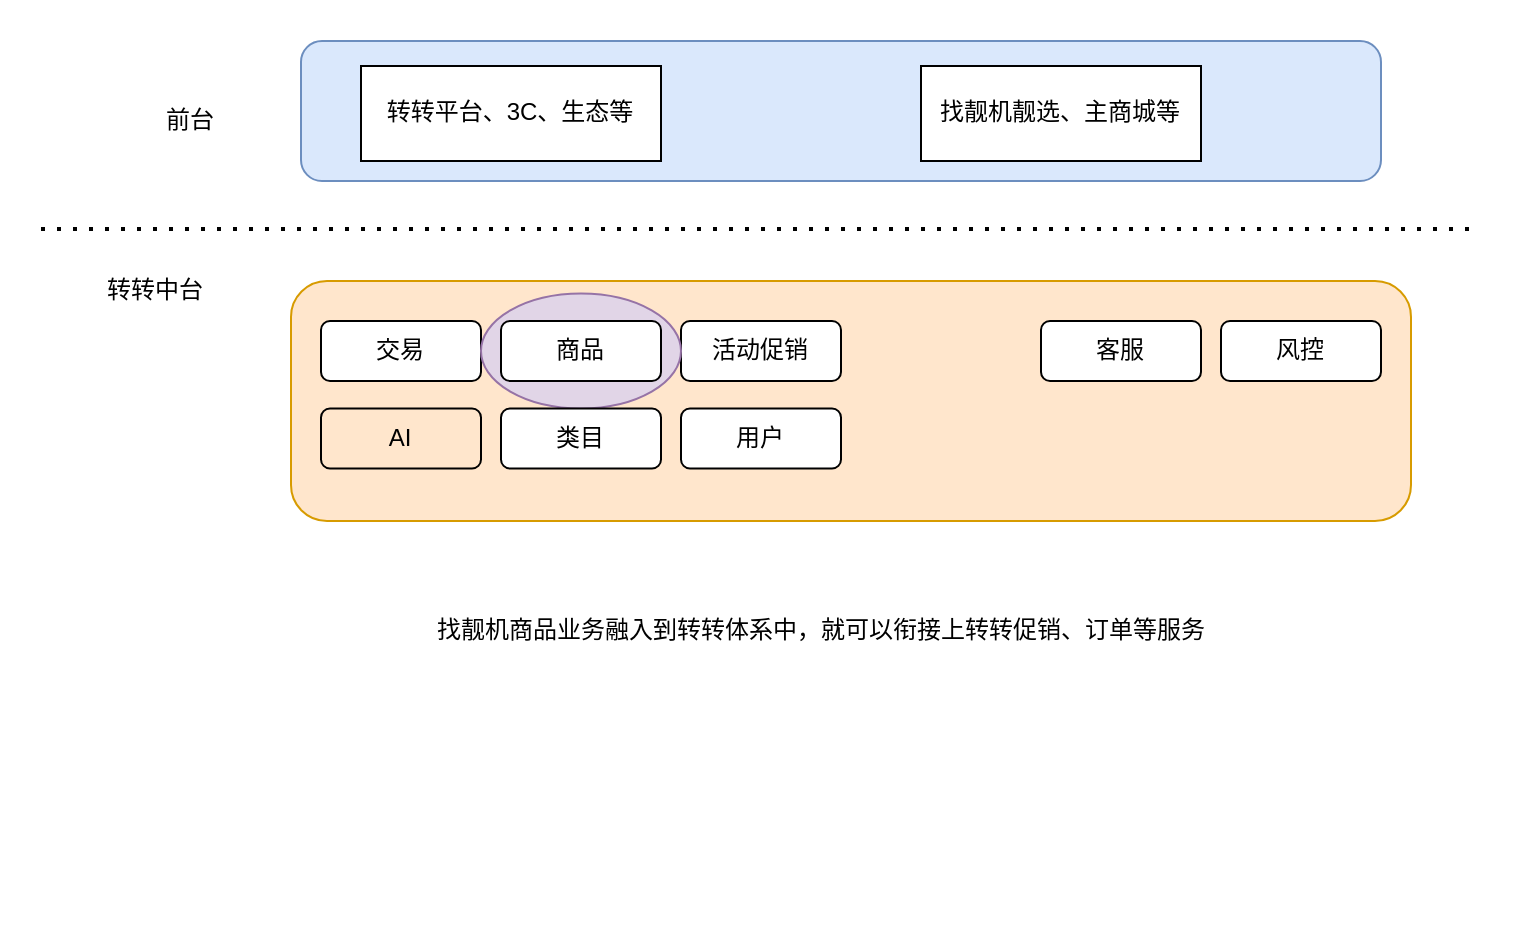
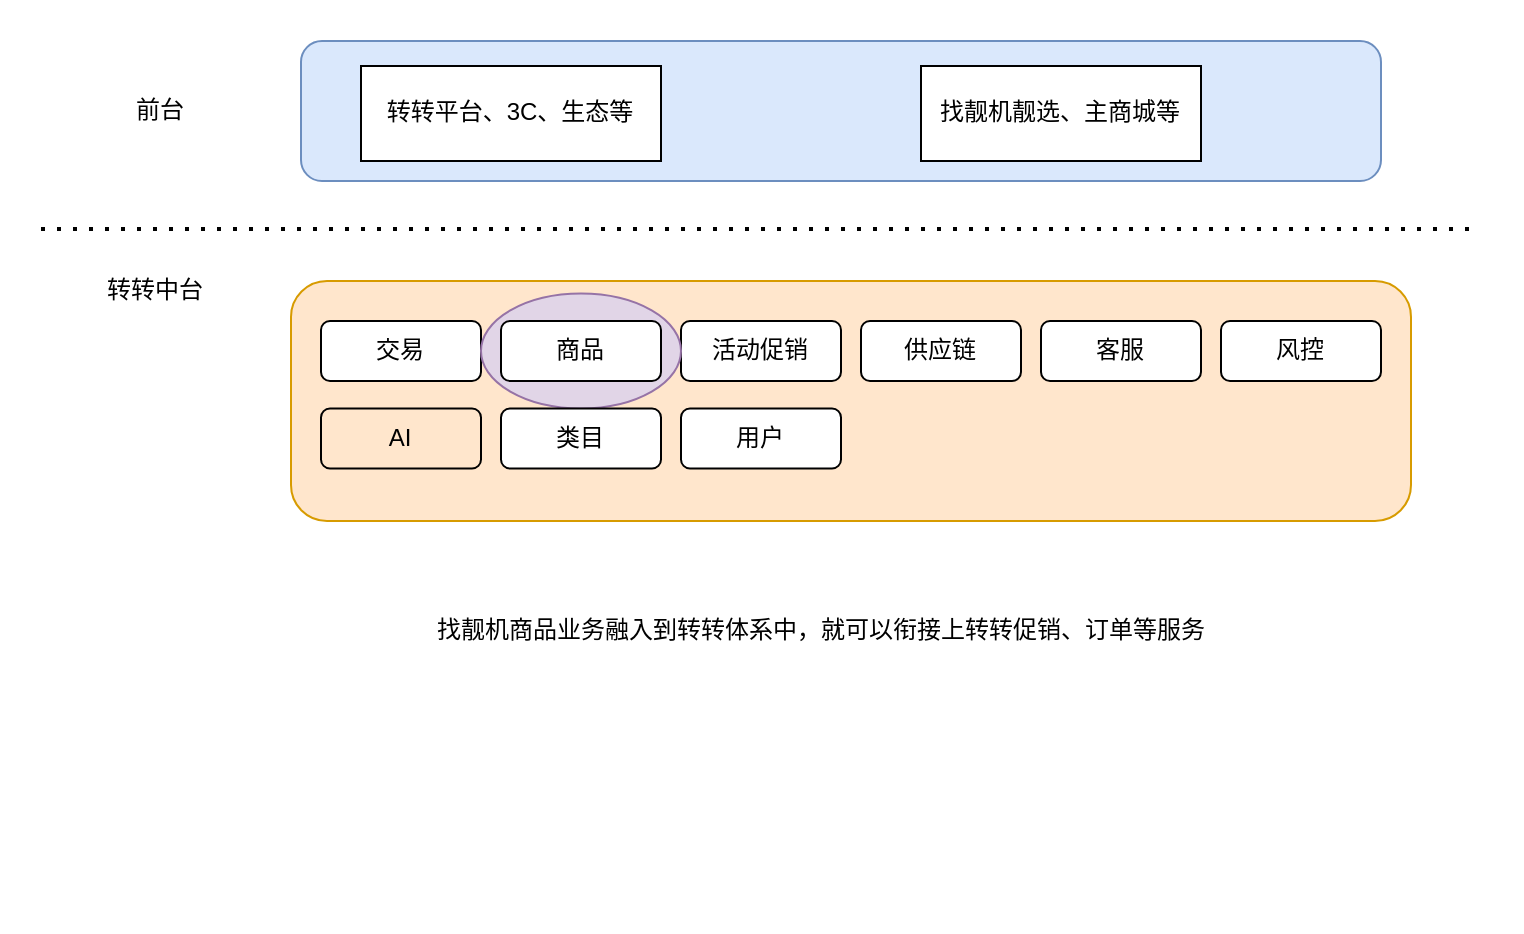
(191, 121) -> (161, 111)
none -> (941, 351)
